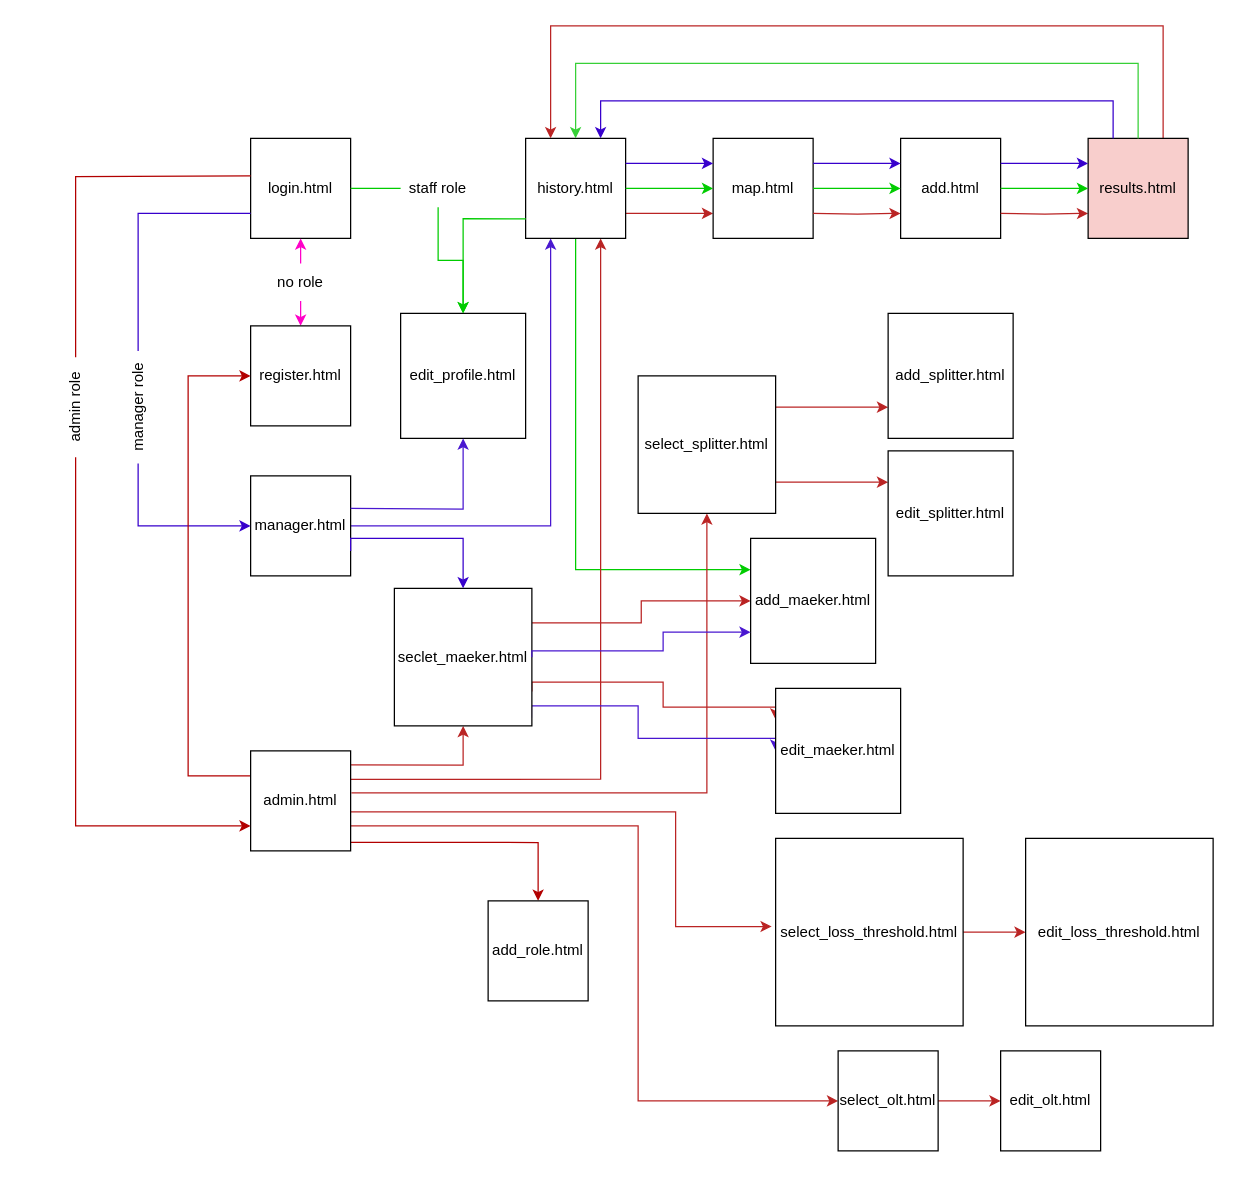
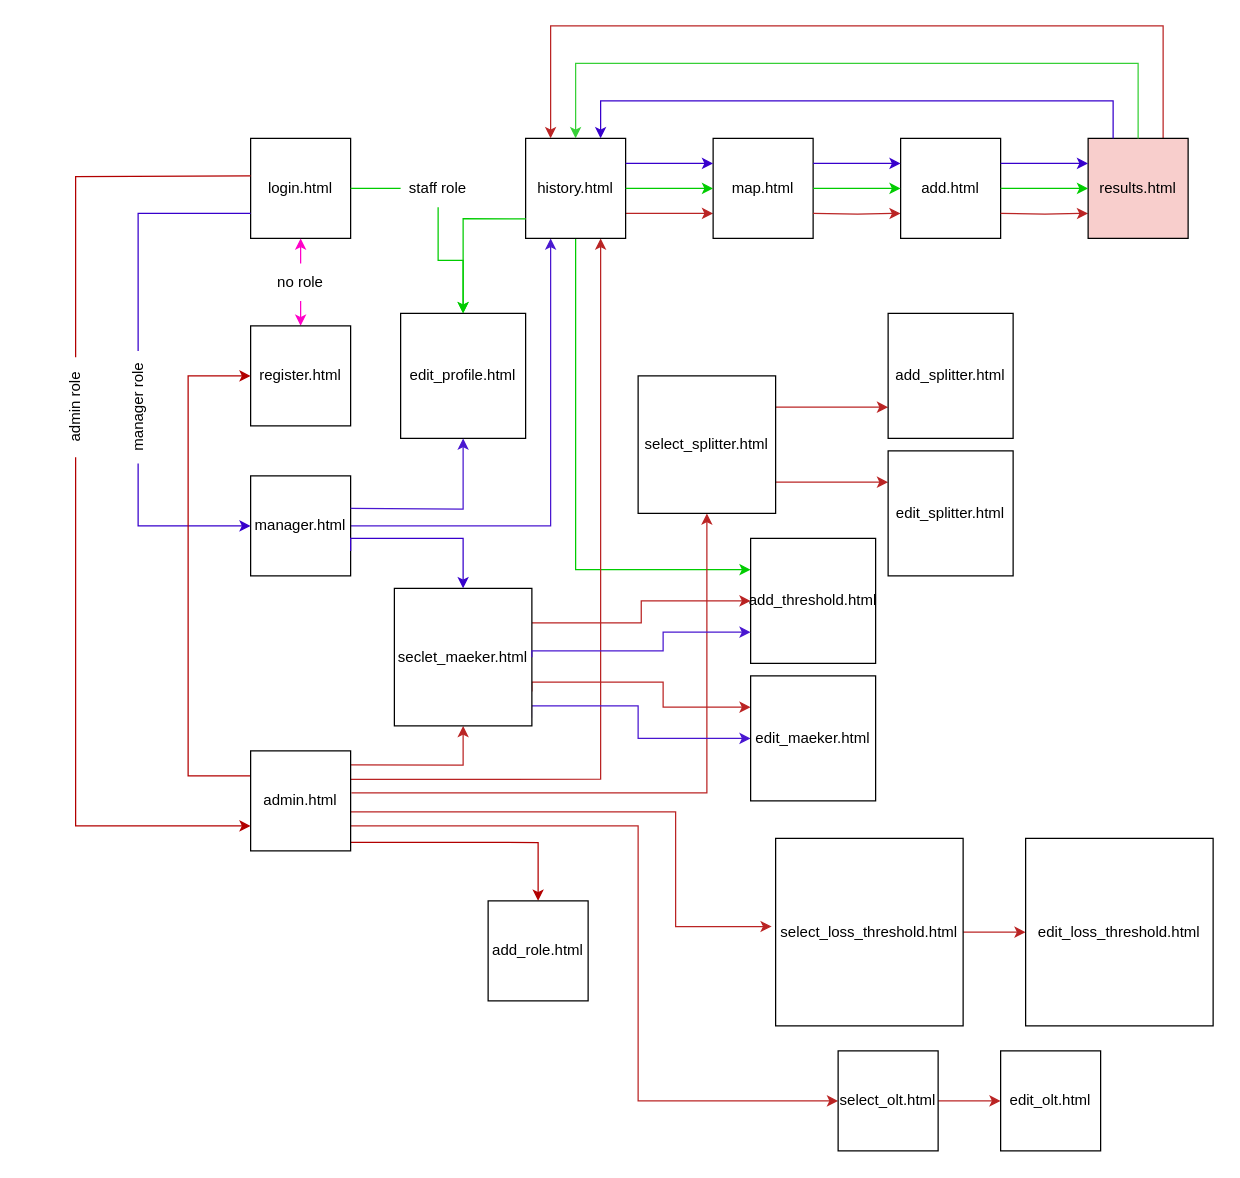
(813, 601) -> (813, 601)
(838, 751) -> (813, 738)
